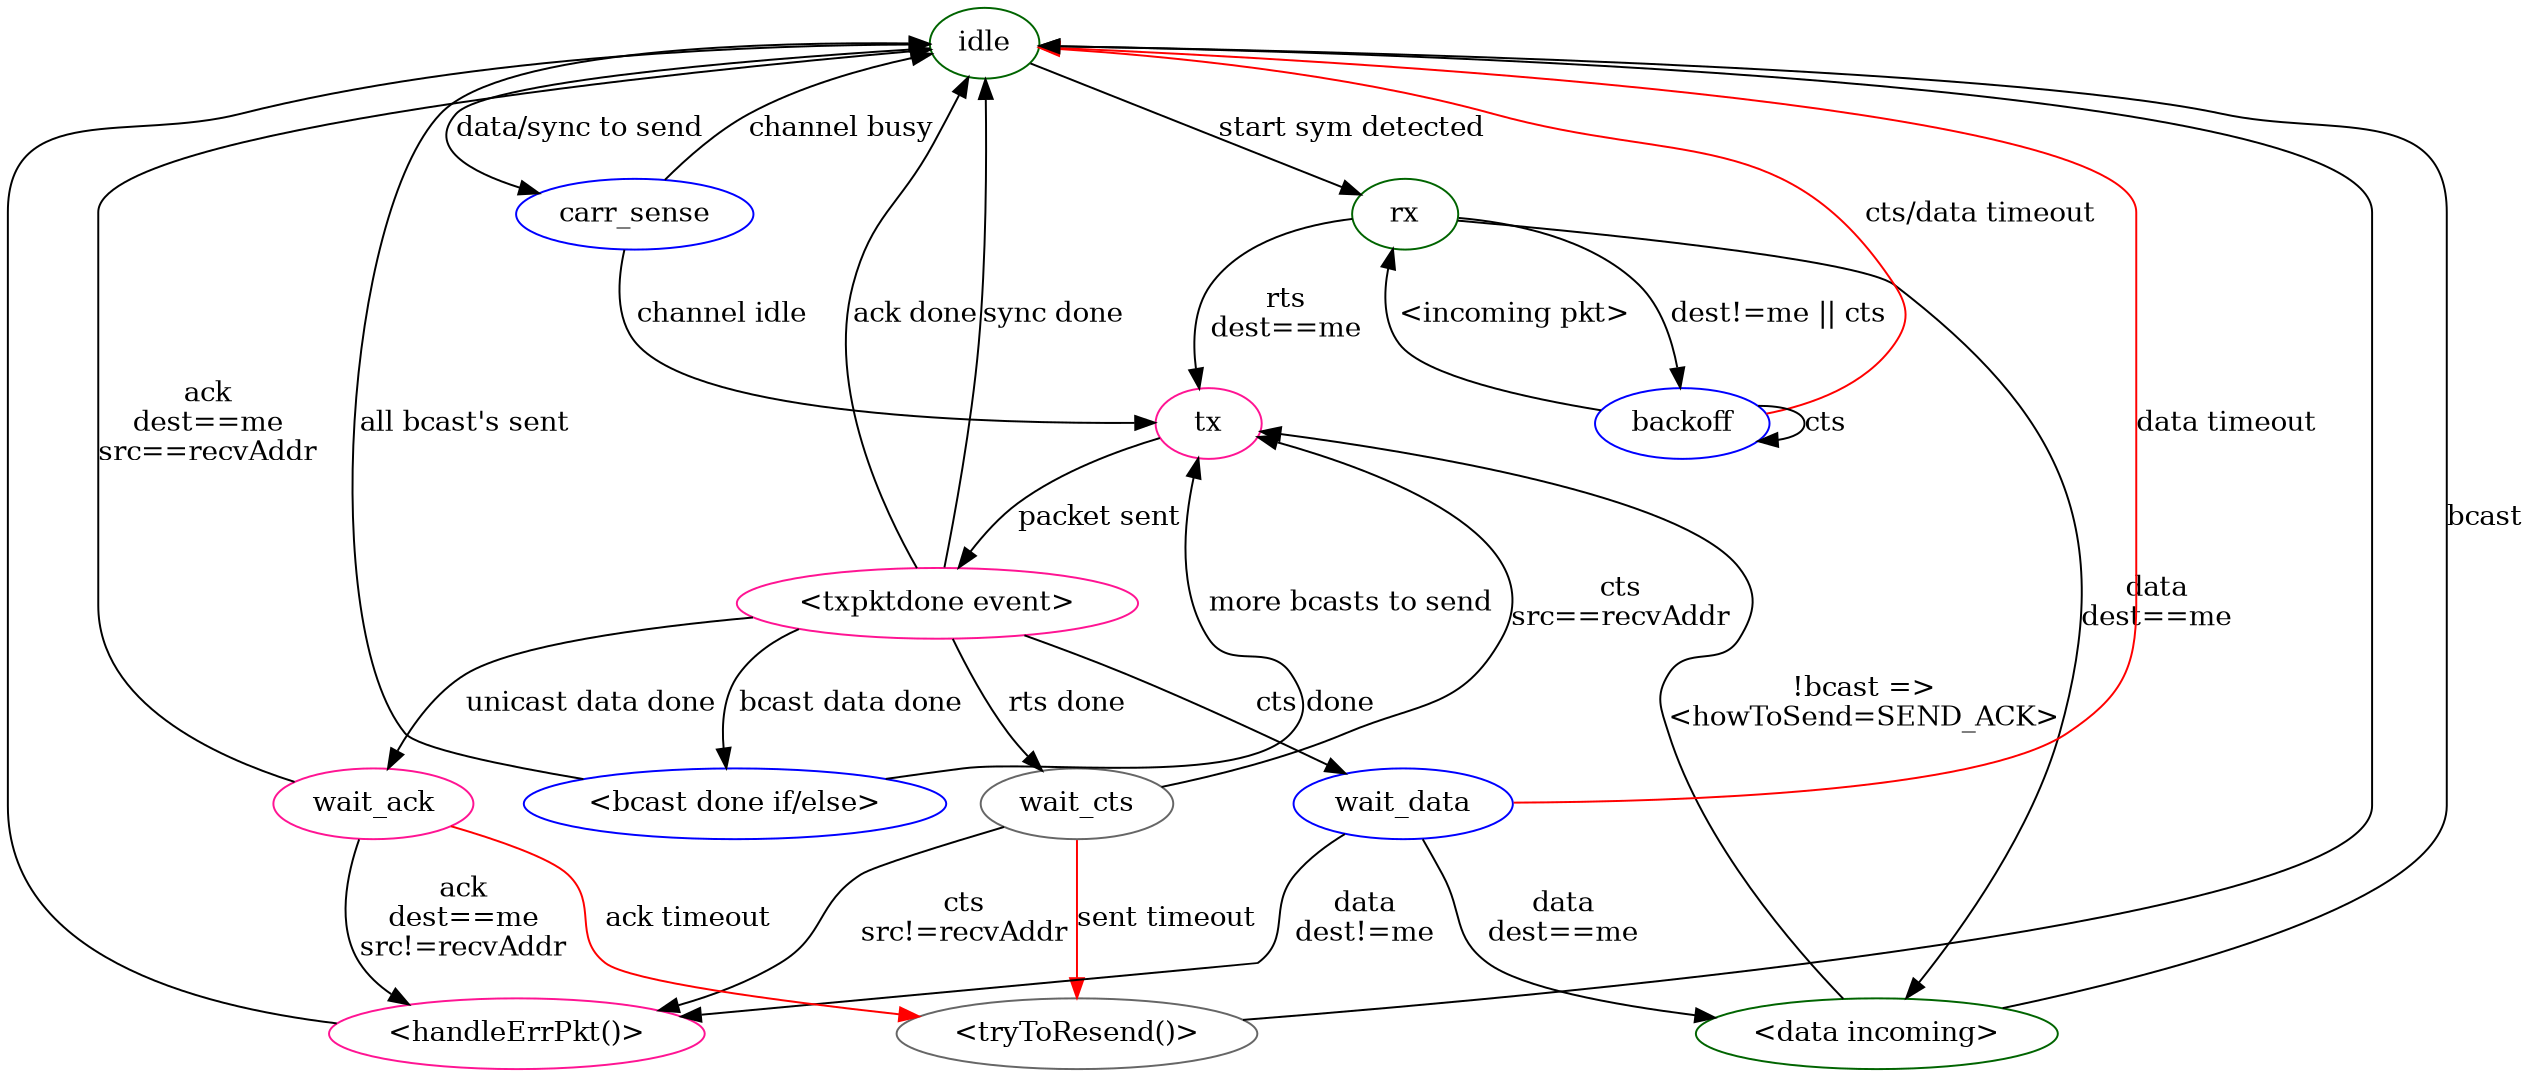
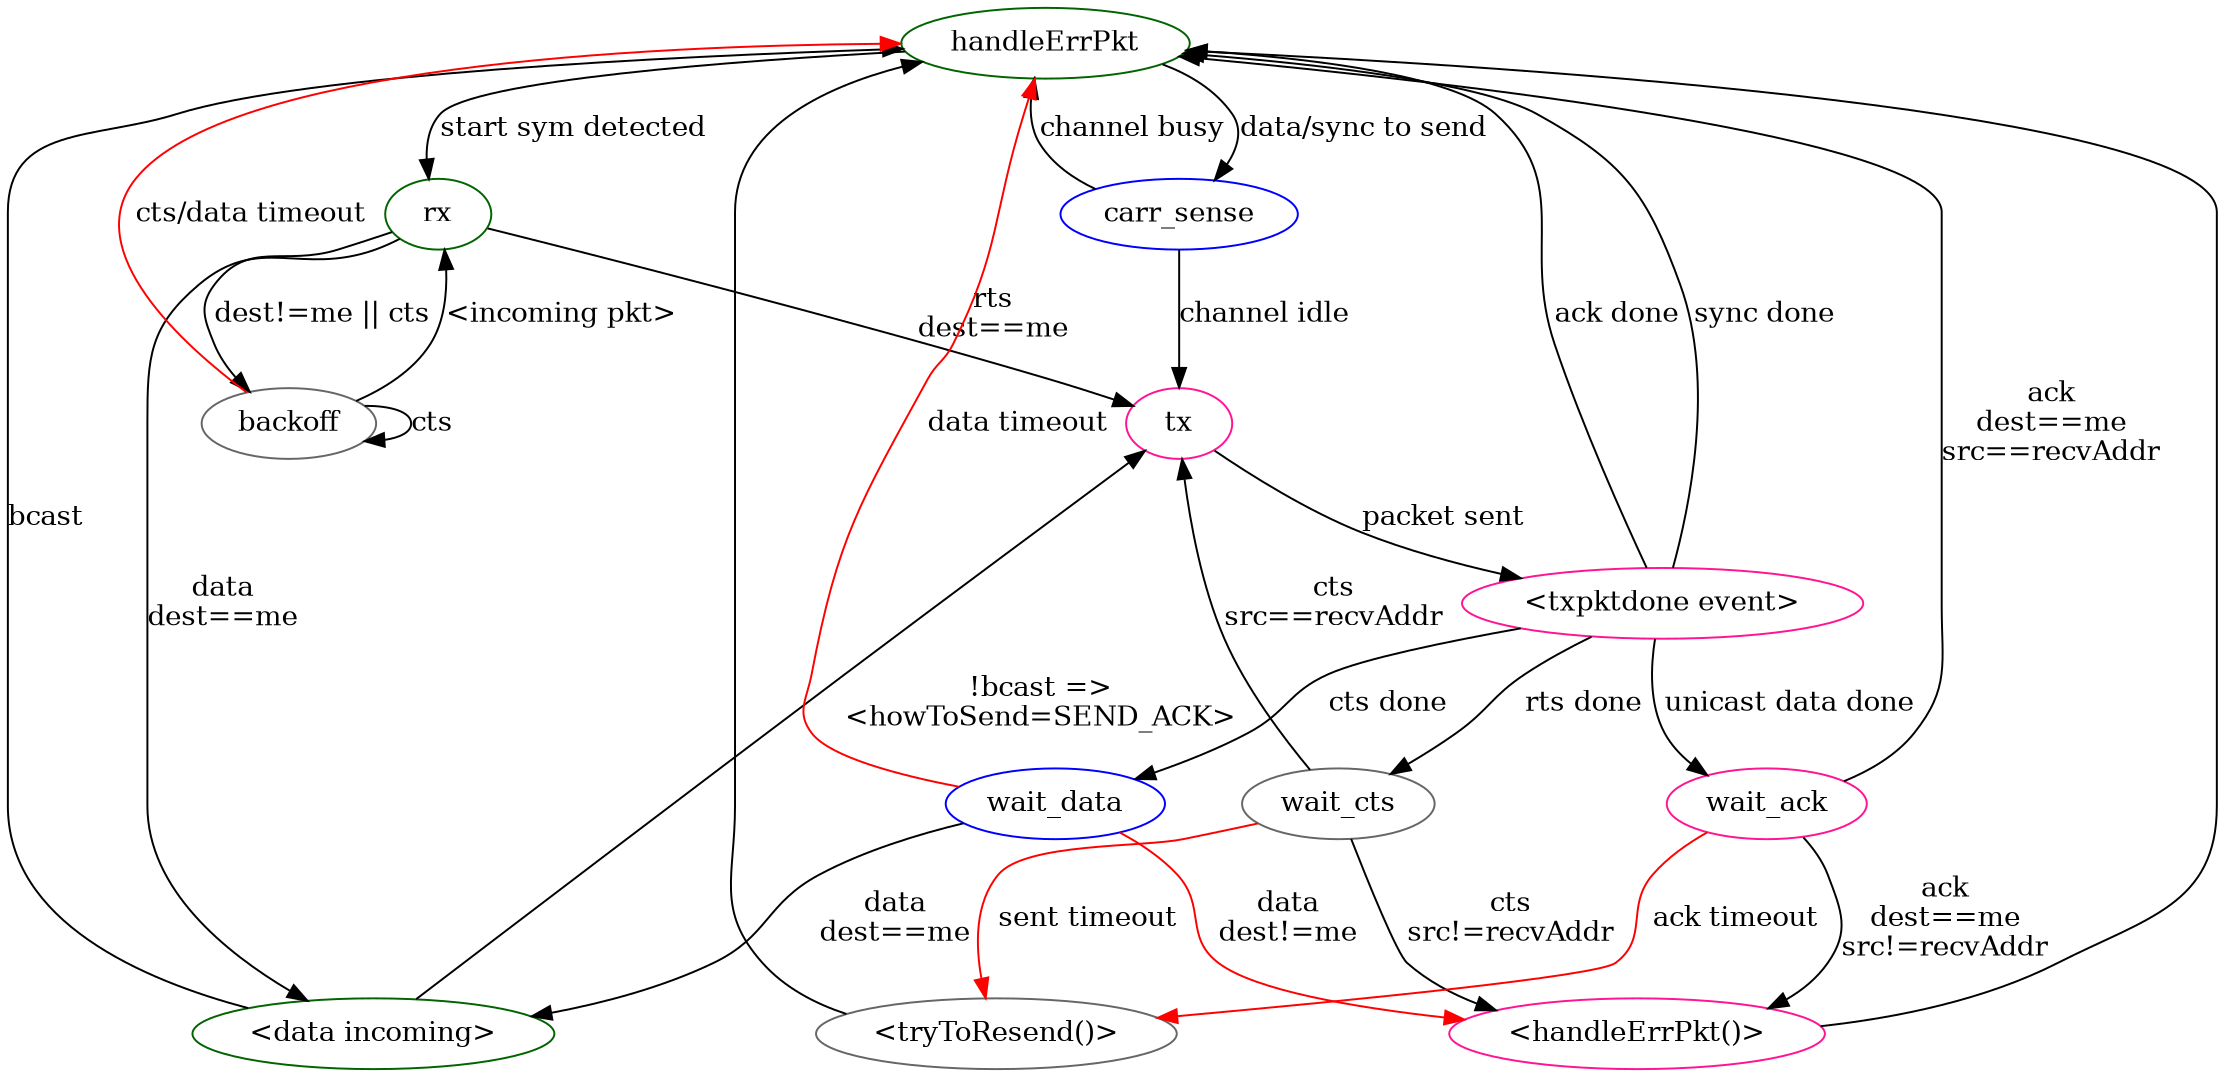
(985, 43) -> (1046, 43)
(1682, 424) -> (289, 424)
(735, 804) -> none
(1061, 981) -> (1246, 978)
